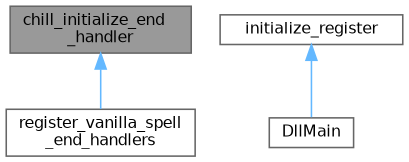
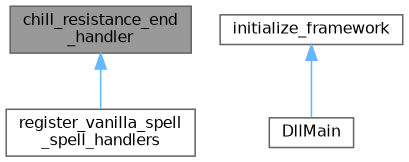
(101, 30) -> (101, 30)
(311, 30) -> (311, 30)
(101, 133) -> (101, 133)
